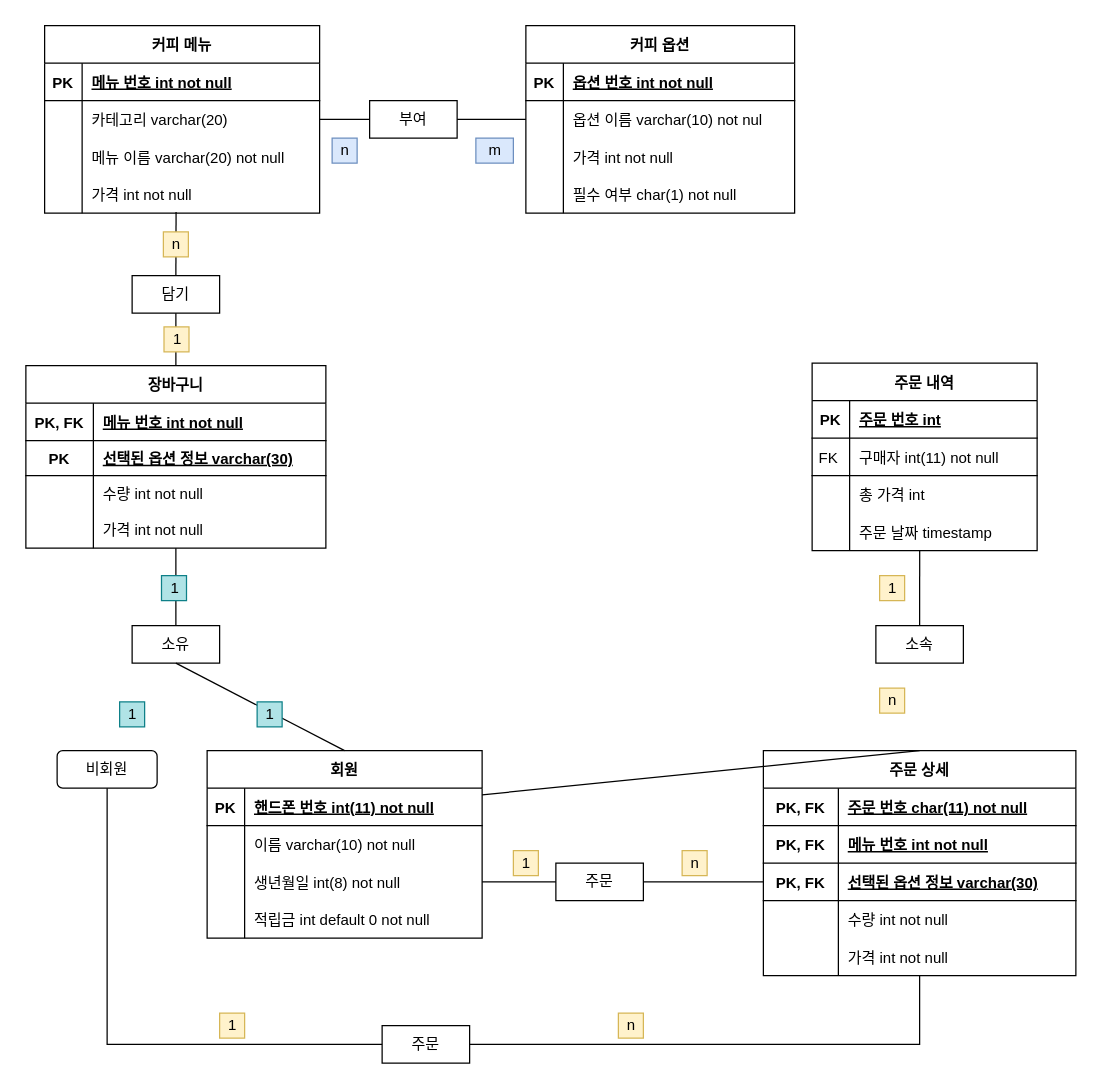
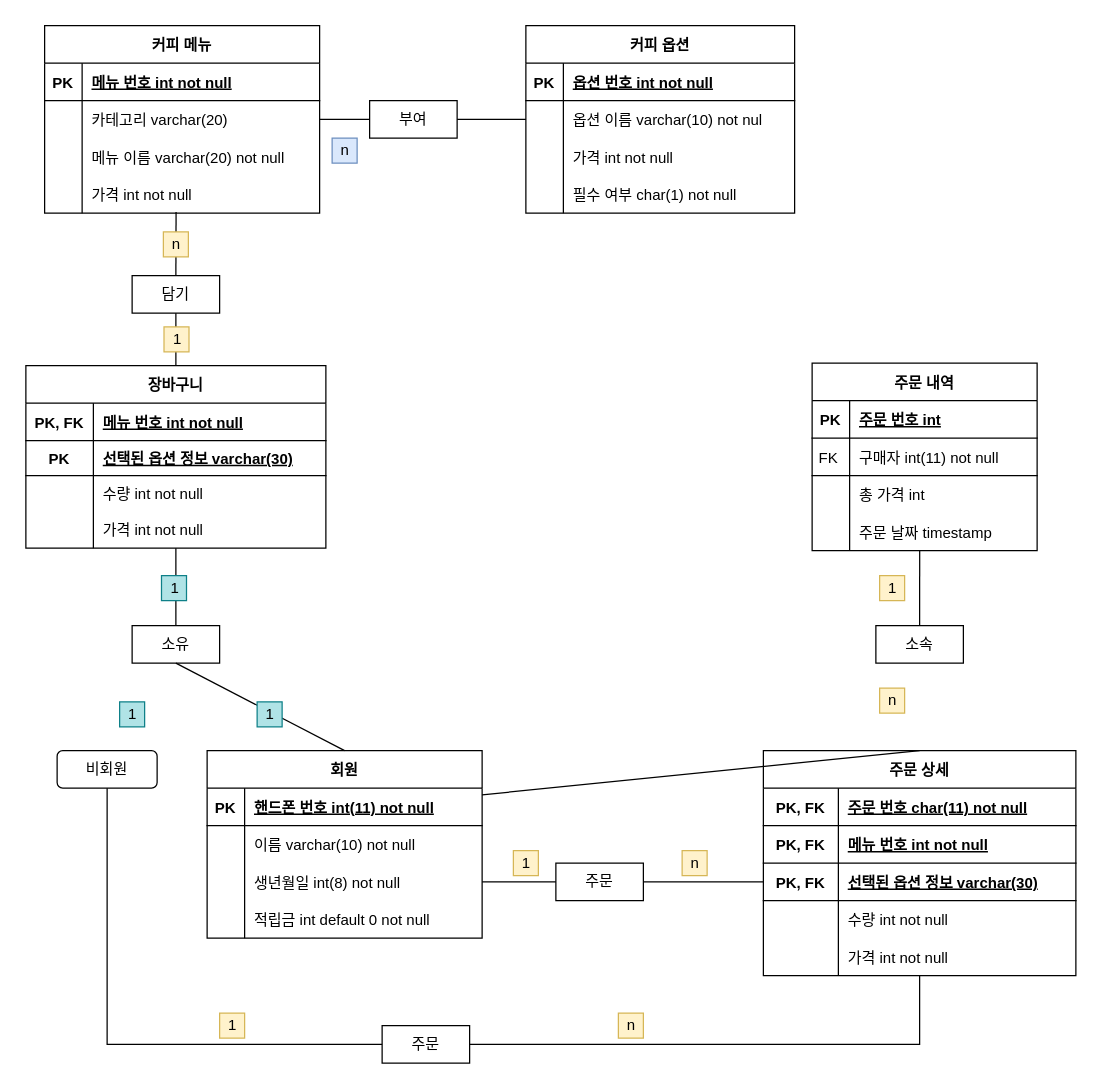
(494, 151) -> none
